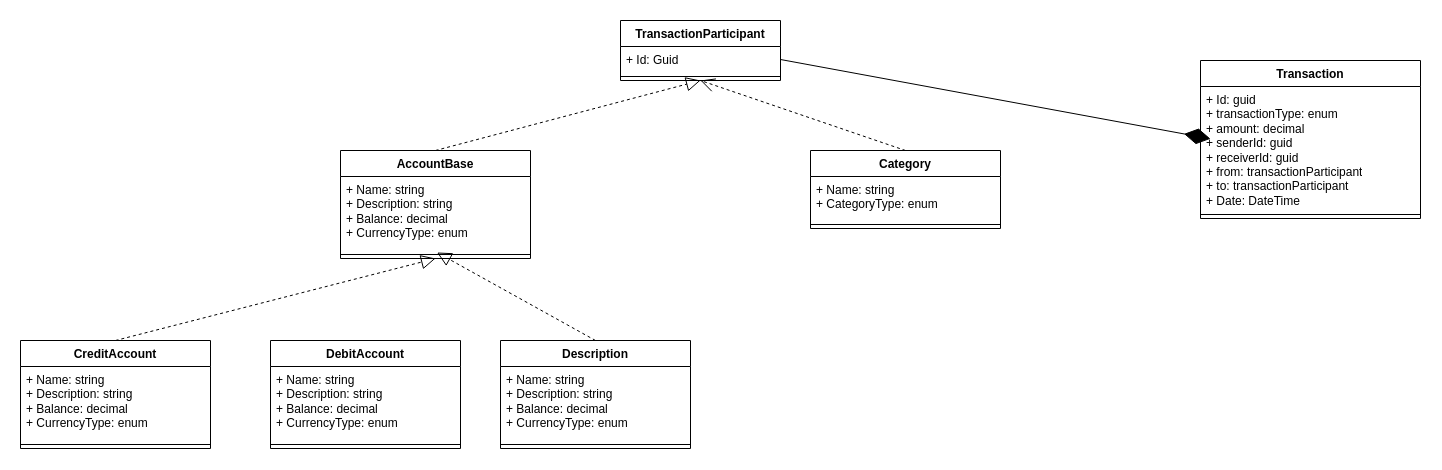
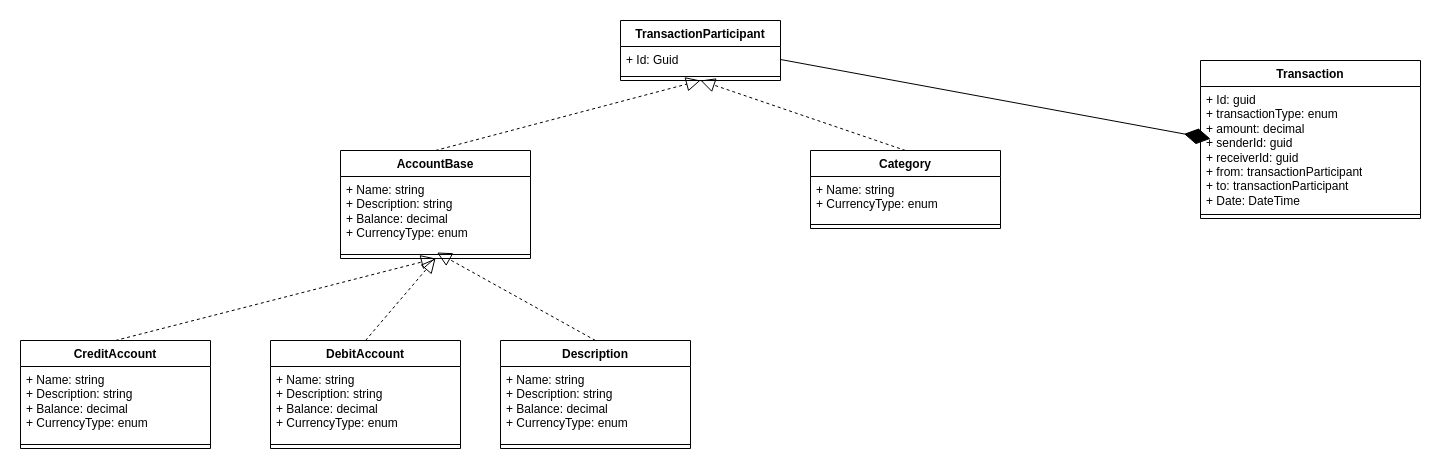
(710, 84) -> (715, 85)
(879, 198) -> (879, 198)
none -> (396, 305)
